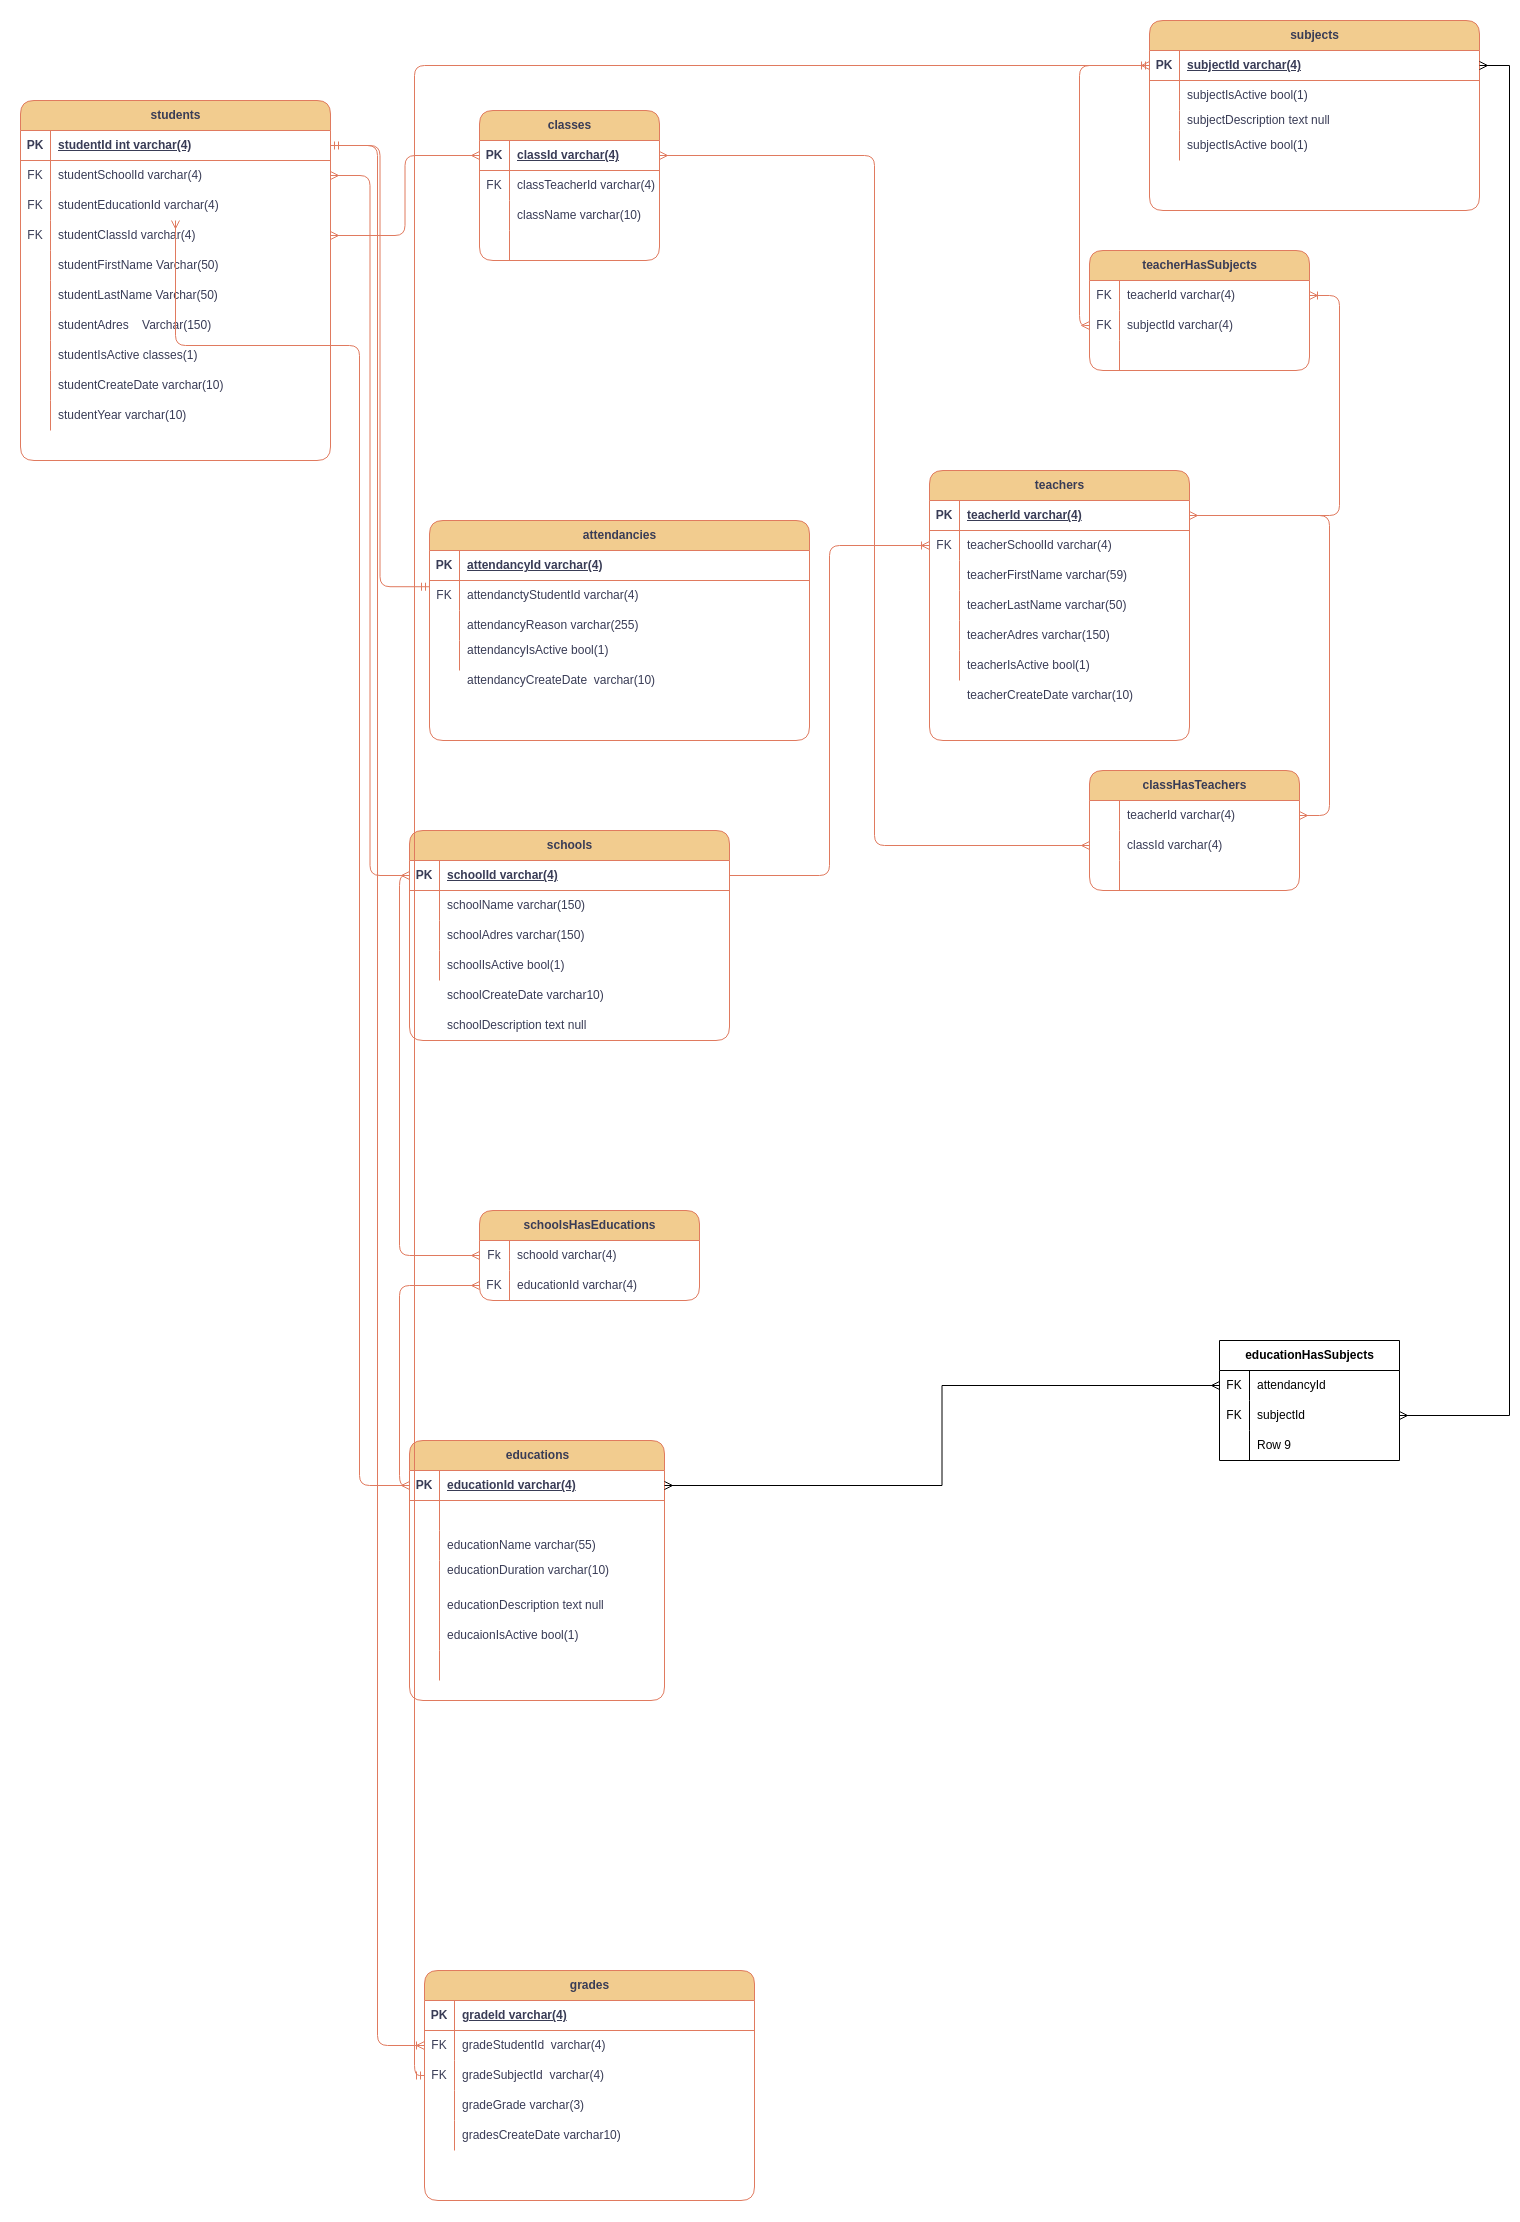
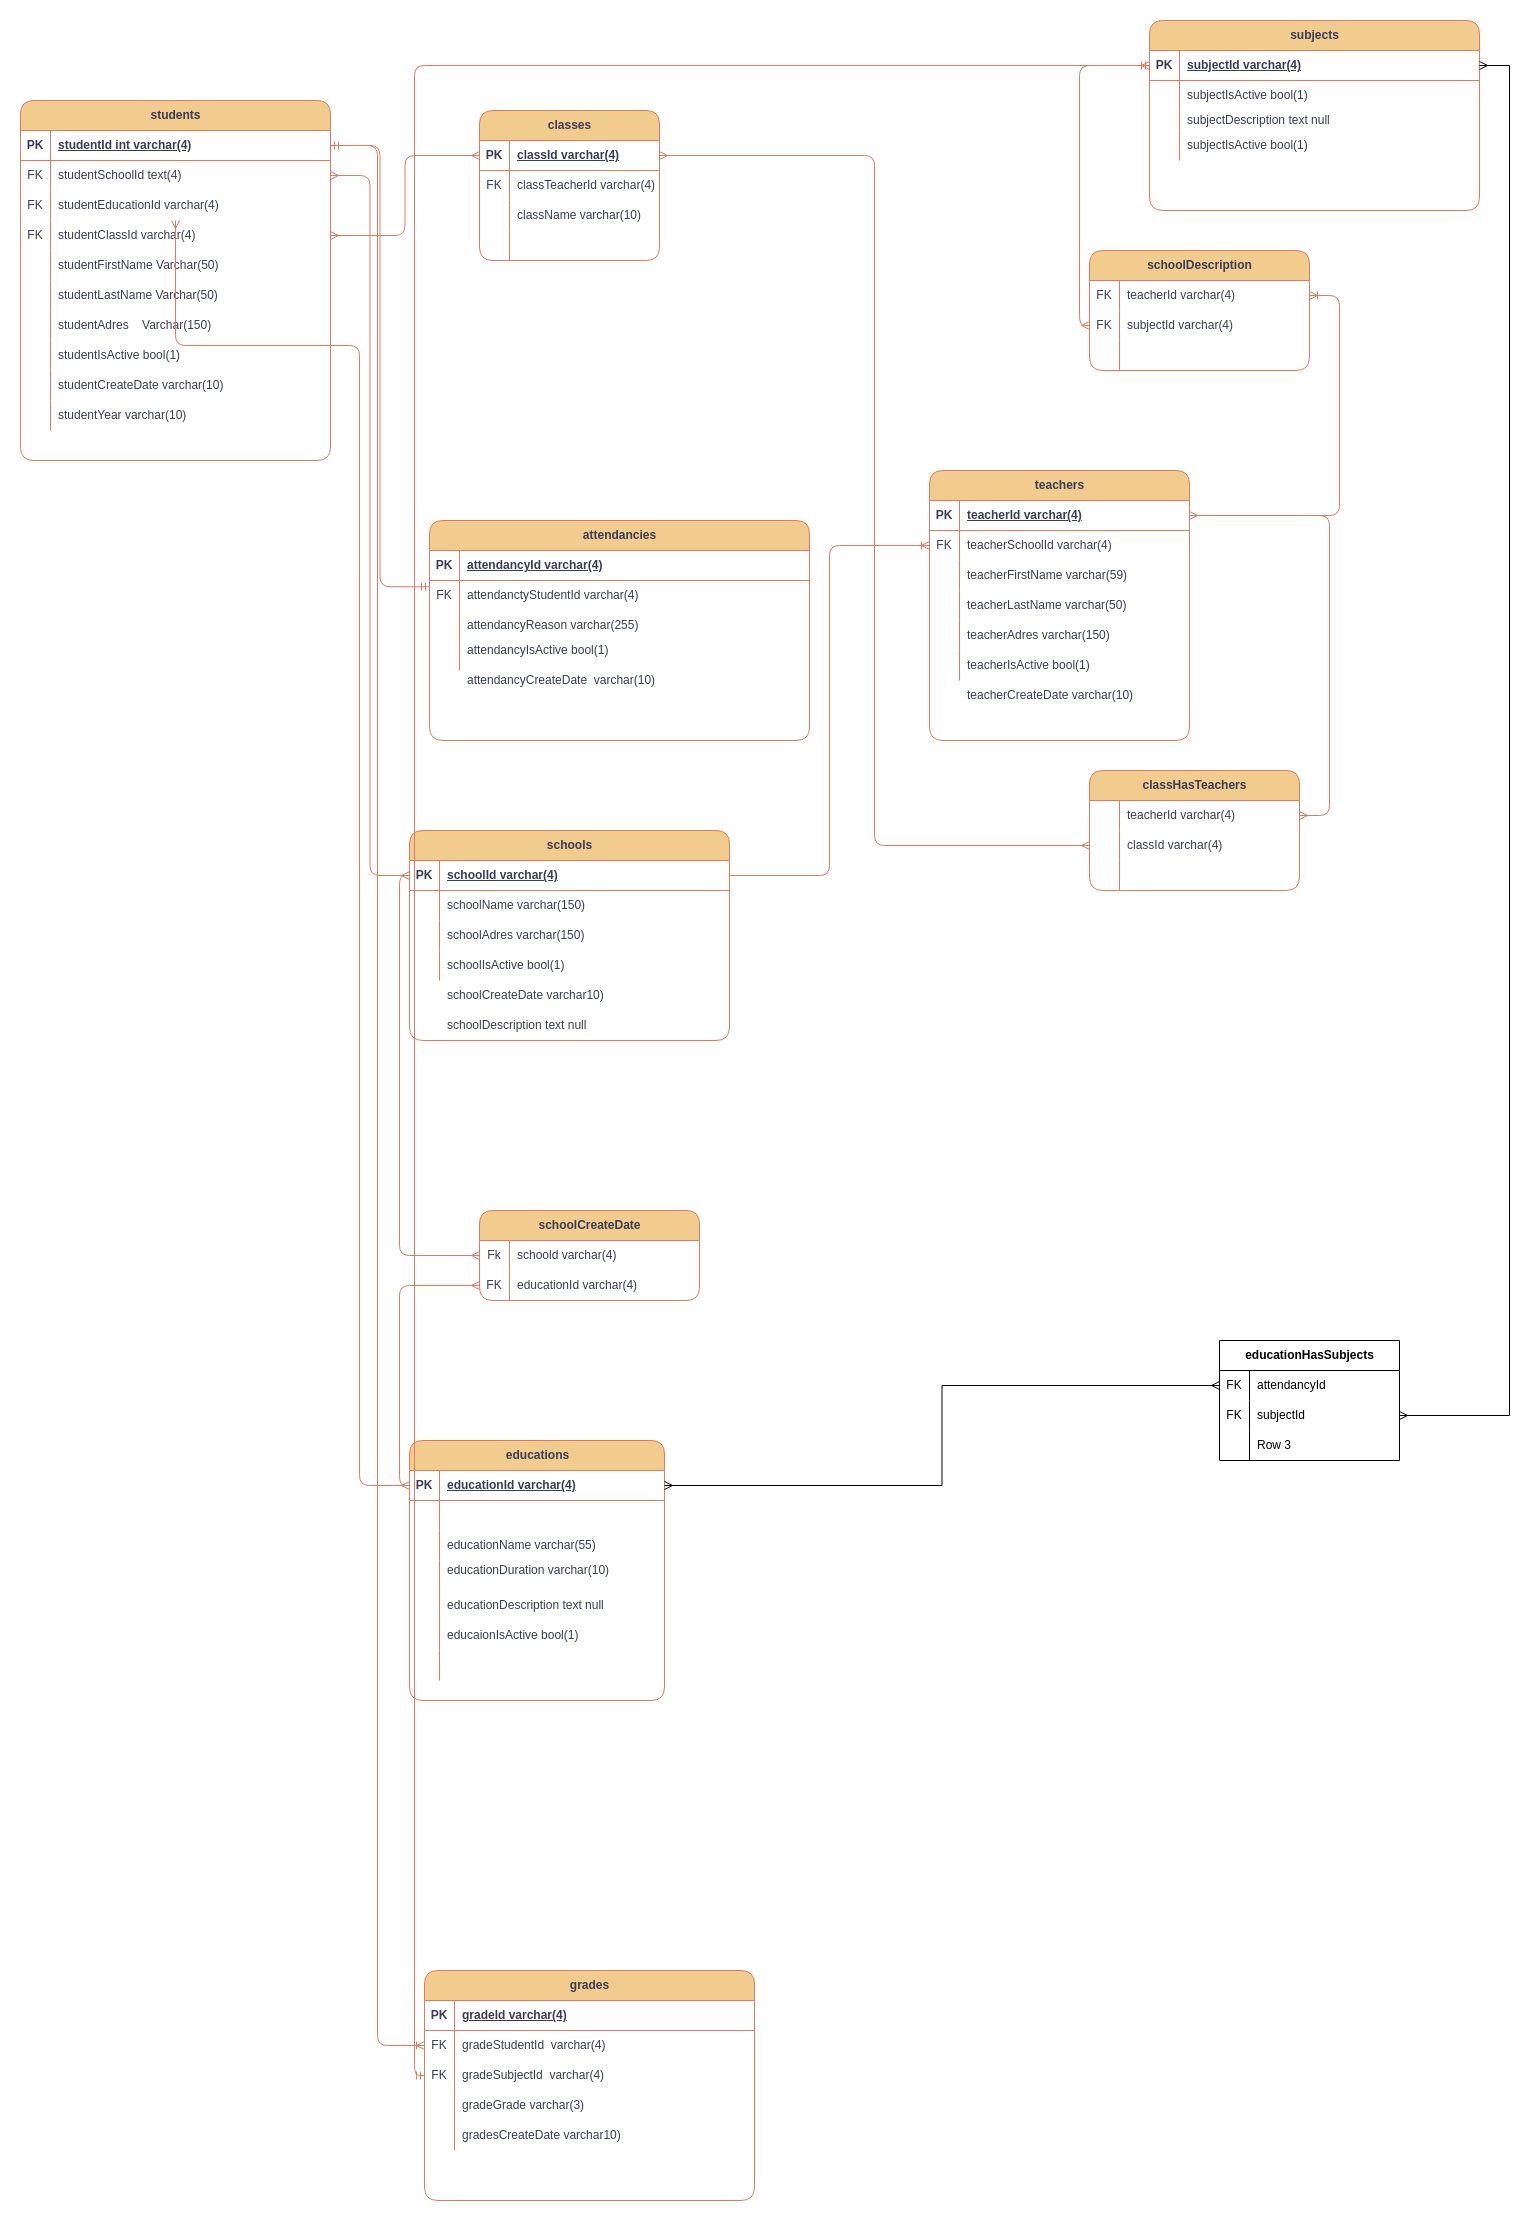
(144, 176) -> (134, 176)
(1200, 266) -> (1200, 266)
(141, 356) -> (131, 356)
(590, 1226) -> (590, 1226)
(1273, 1446) -> (1273, 1446)
